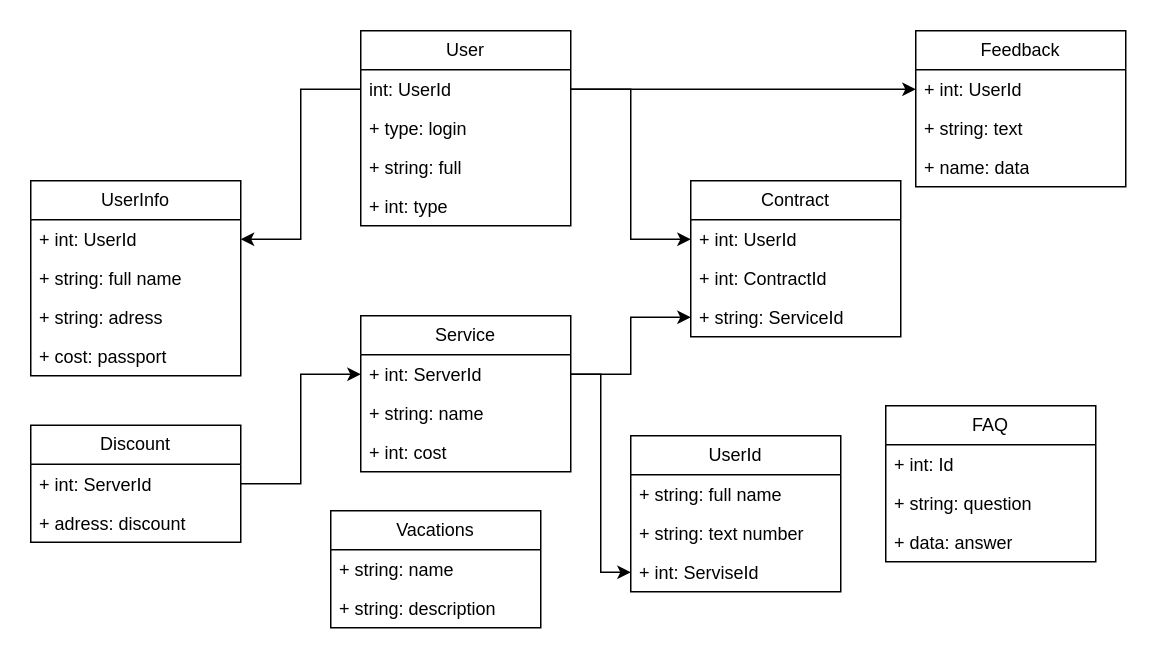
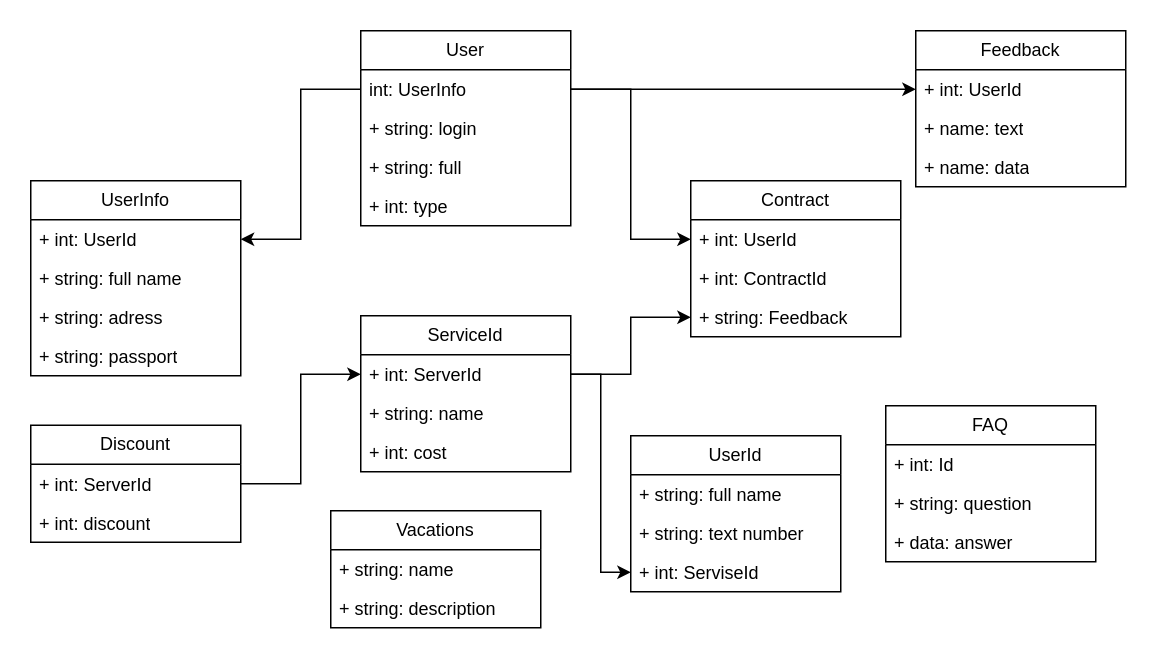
(418, 91) -> (428, 91)
(424, 130) -> (431, 130)
(986, 130) -> (978, 130)
(784, 319) -> (781, 319)
(466, 335) -> (466, 335)
(113, 358) -> (121, 358)
(121, 525) -> (104, 525)
